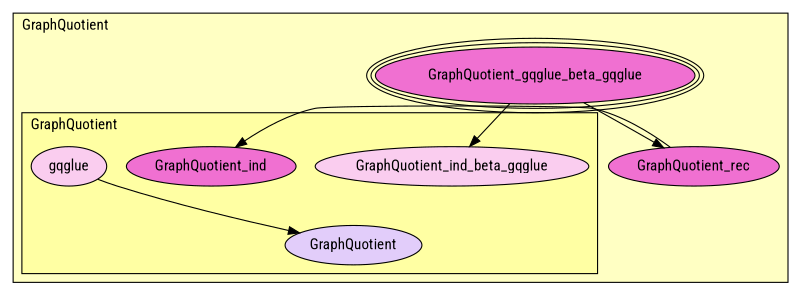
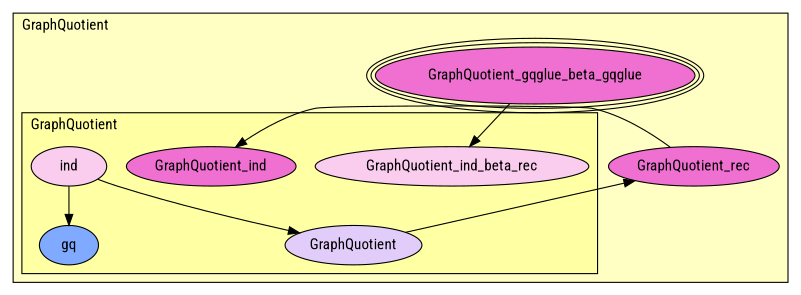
(619, 122) -> (515, 208)
(69, 166) -> (69, 166)
(452, 166) -> (452, 166)
none -> (69, 245)
